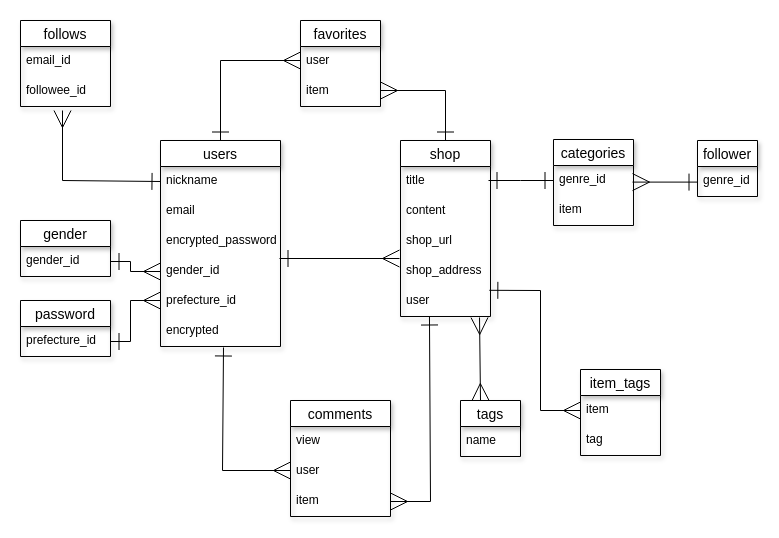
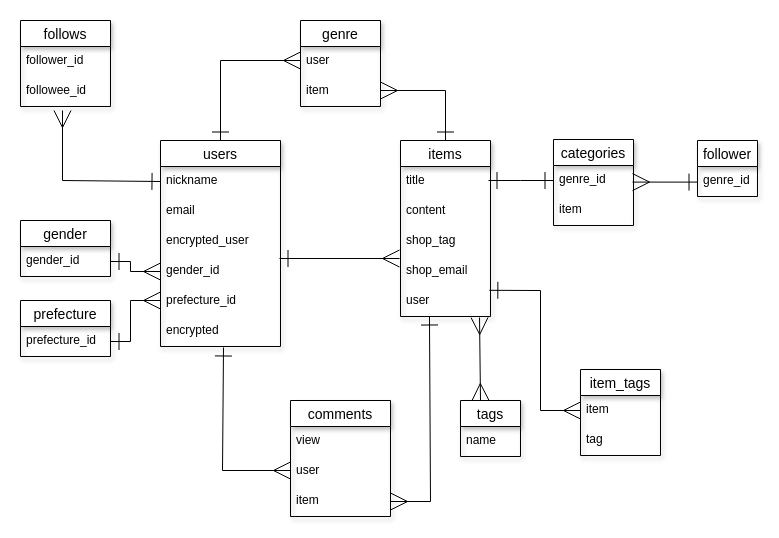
(340, 34) -> (340, 34)
(48, 60) -> (58, 60)
(445, 154) -> (445, 154)
(226, 240) -> (213, 240)
(431, 240) -> (433, 240)
(446, 270) -> (436, 270)
(65, 314) -> (65, 314)
